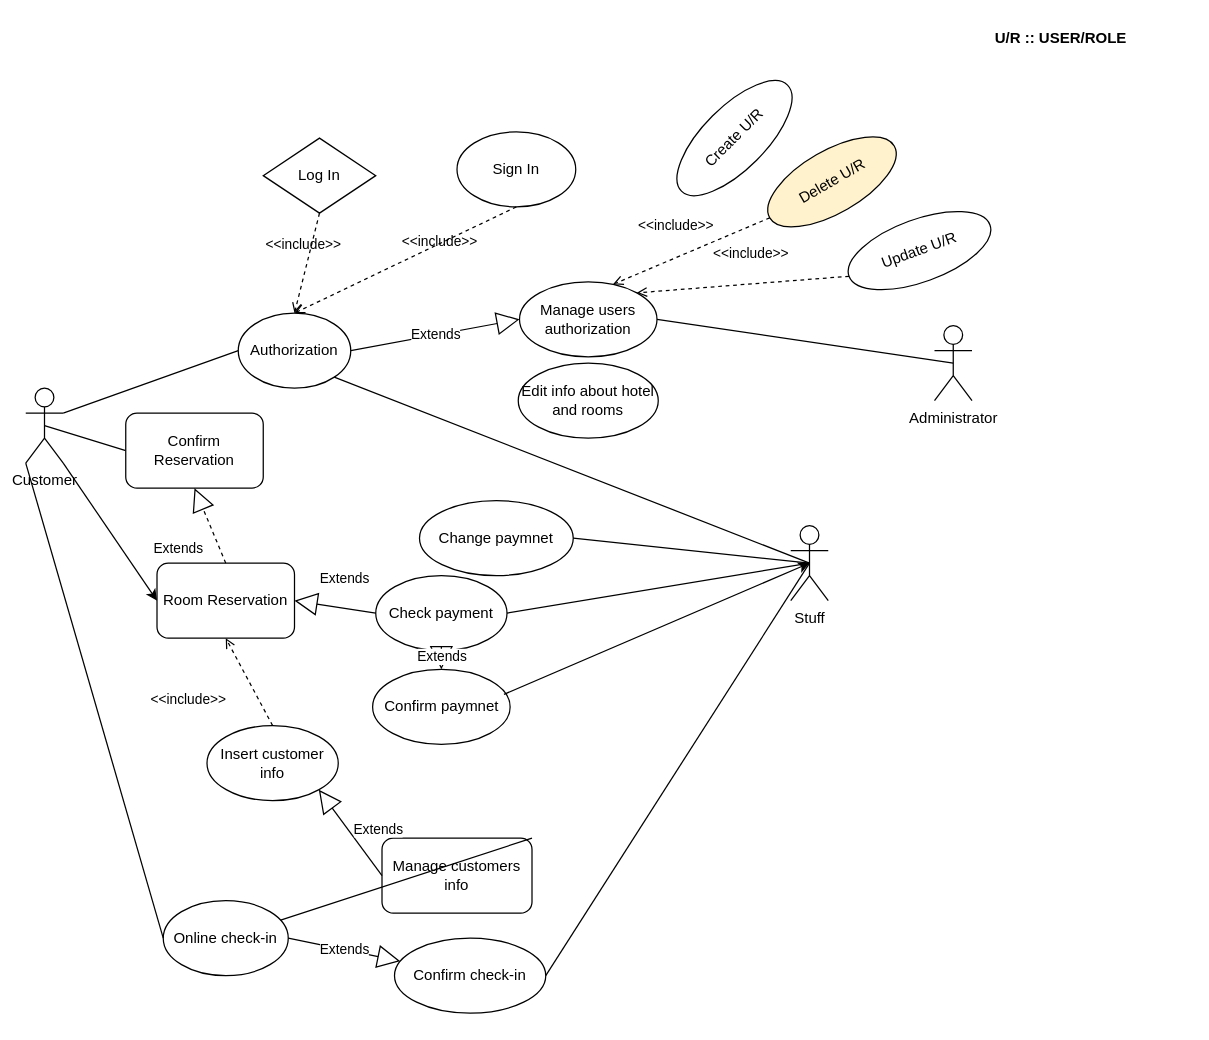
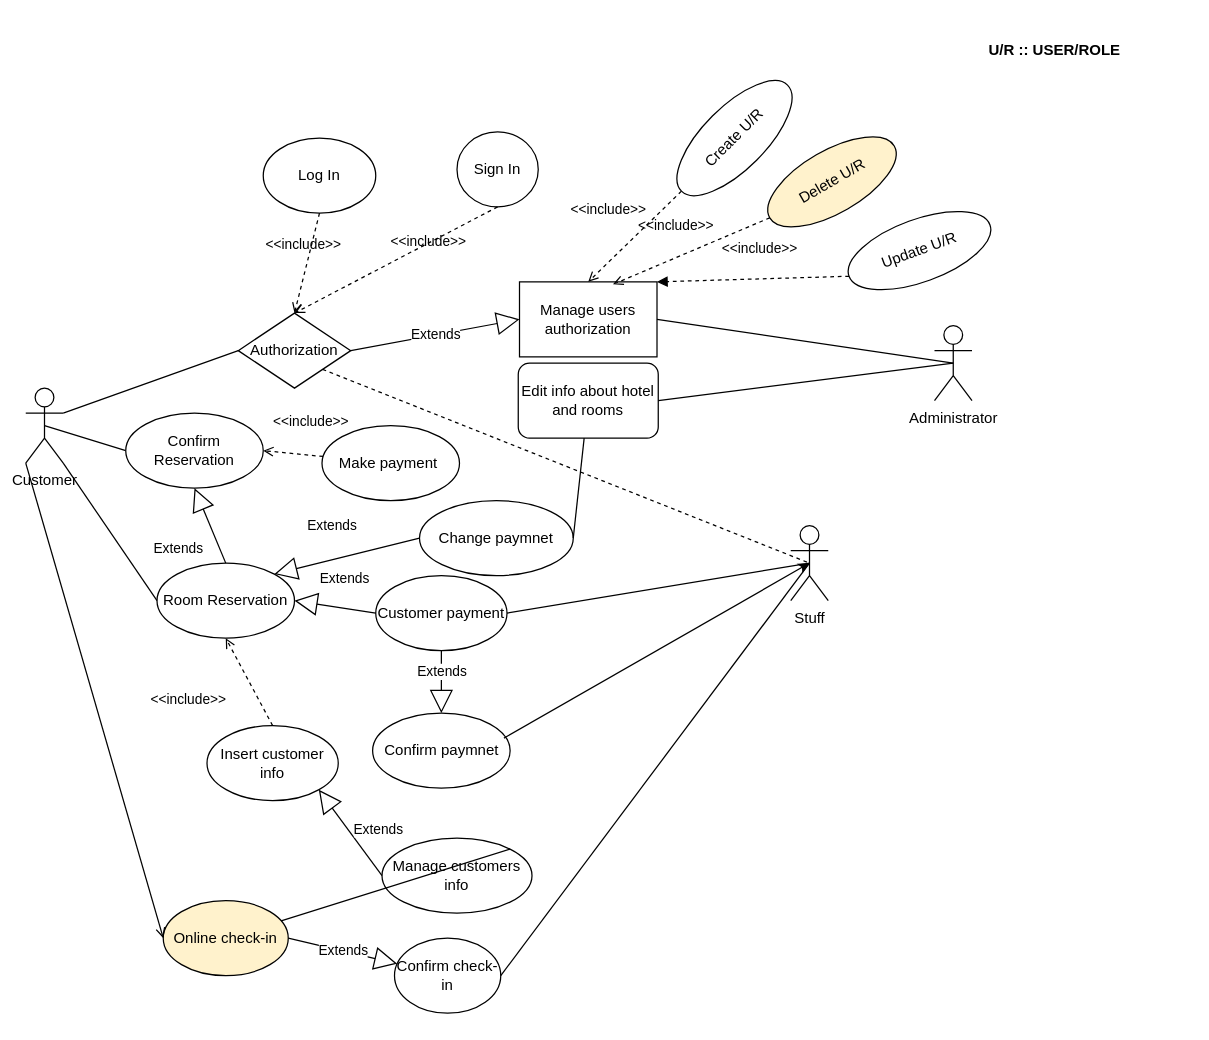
(1063, 38) -> (1057, 51)
(516, 169) -> (498, 169)
(319, 176) -> (319, 176)
none -> (636, 235)
(741, 285) -> (754, 279)
(588, 319) -> (588, 319)
(294, 351) -> (294, 351)
none -> (801, 382)
(588, 401) -> (588, 401)
(194, 451) -> (194, 451)
none -> (295, 454)
none -> (391, 463)
(569, 469) -> (563, 465)
(214, 535) -> (214, 535)
(687, 550) -> (579, 488)
none -> (358, 553)
(151, 592) -> (153, 596)
(226, 601) -> (226, 601)
(441, 613) -> (441, 613)
(441, 707) -> (441, 751)
(457, 876) -> (457, 876)
(161, 932) -> (161, 932)
(226, 938) -> (226, 938)
(470, 976) -> (448, 976)
